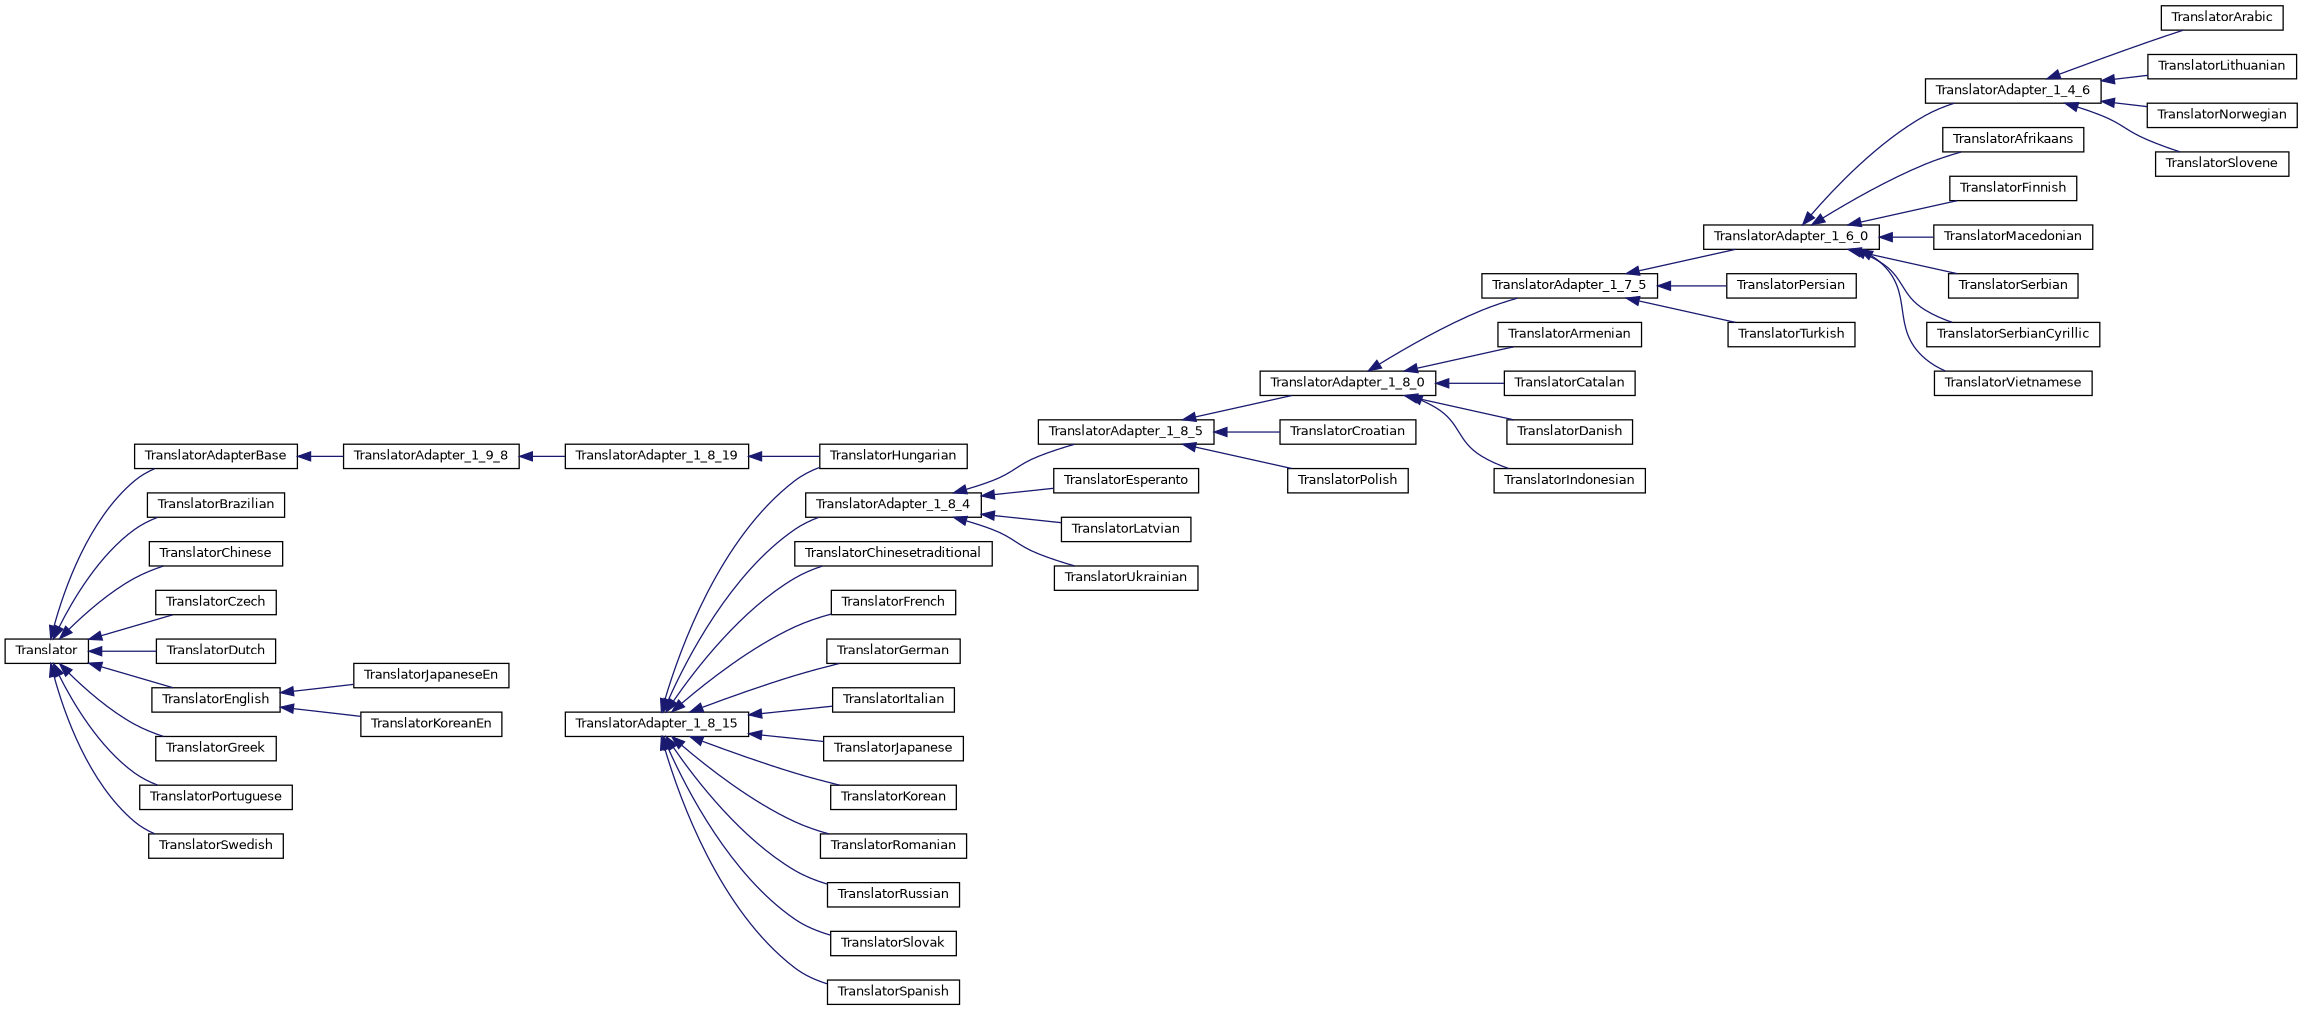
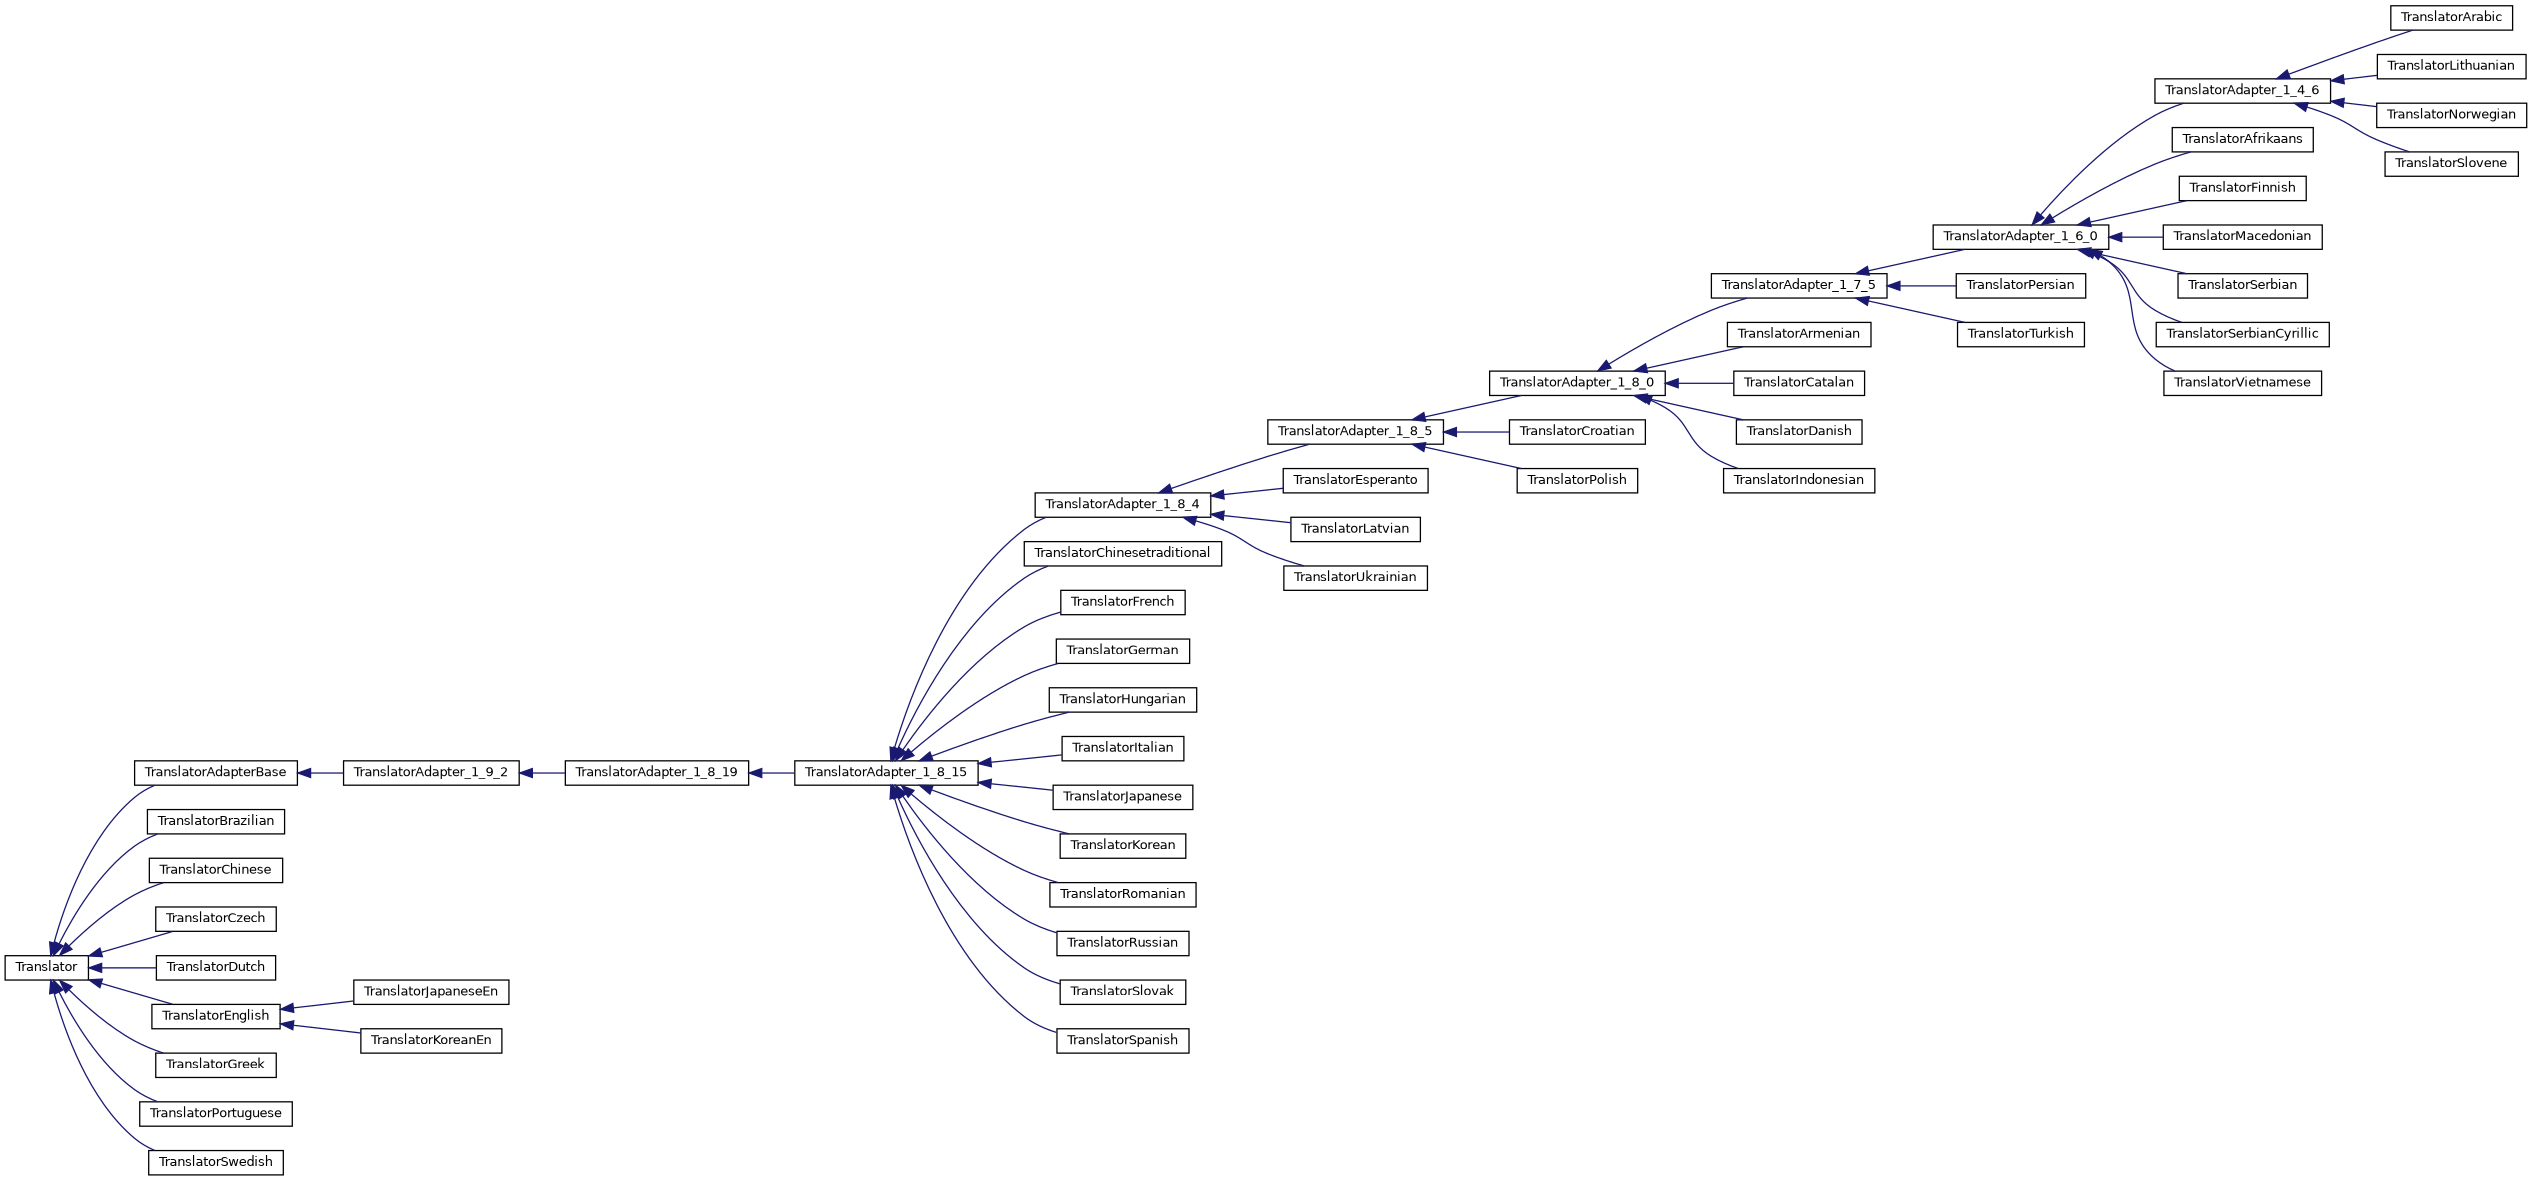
(431, 456) -> (431, 773)
(791, 456) -> (778, 773)
